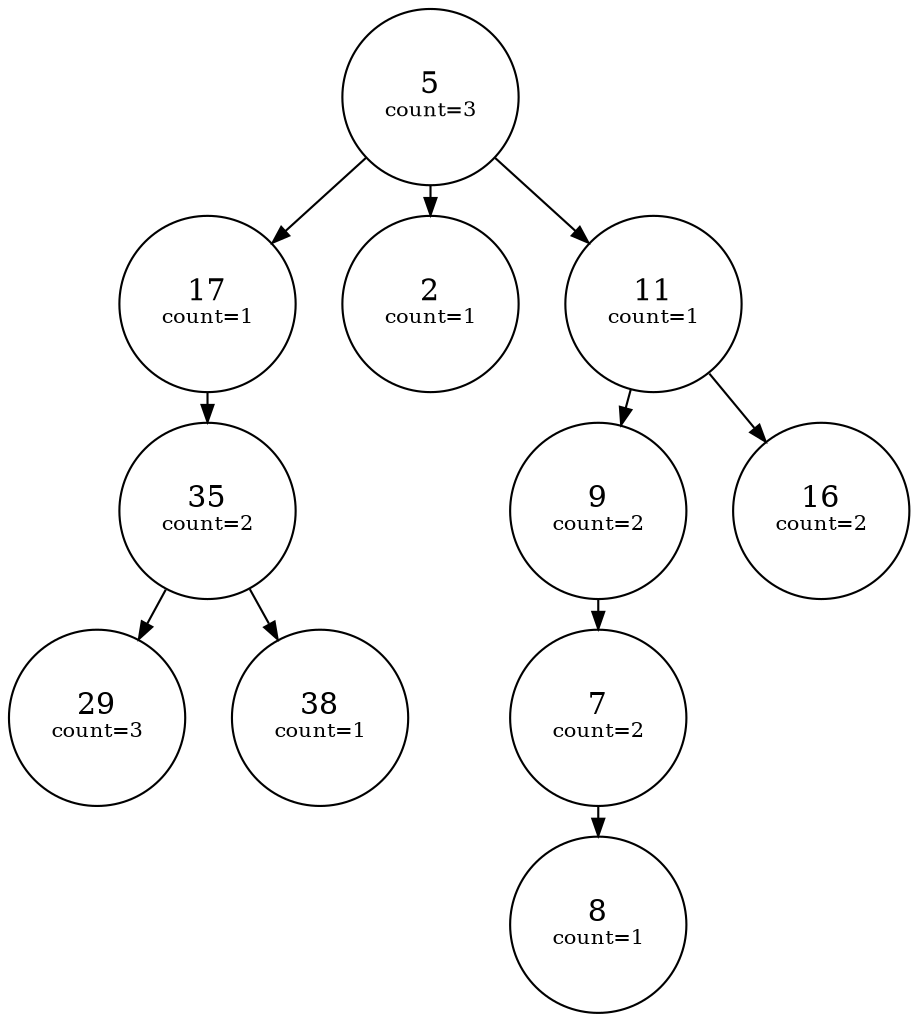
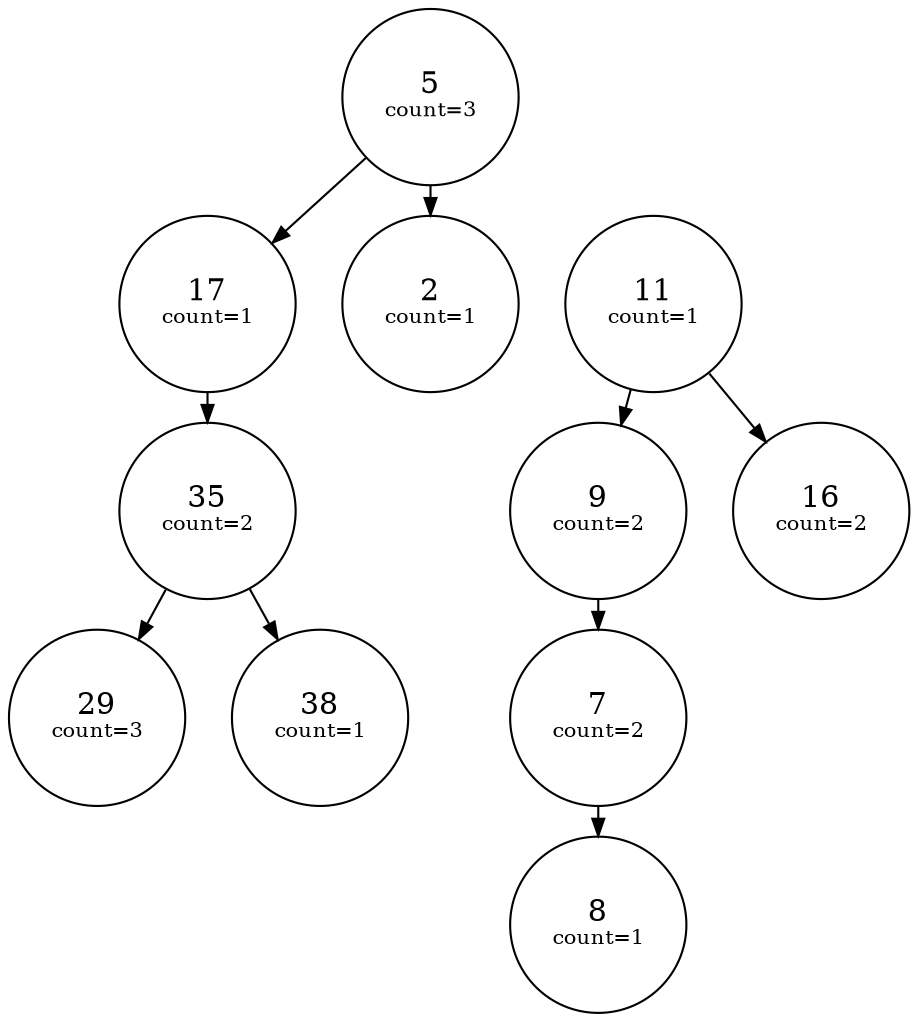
(535, 194) -> none
